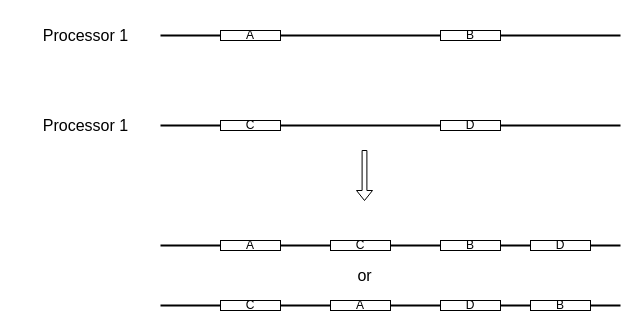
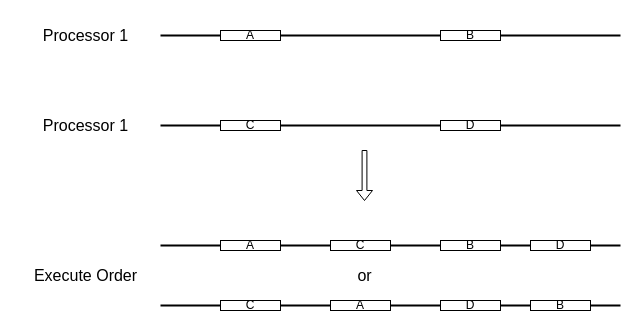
none -> (86, 276)
